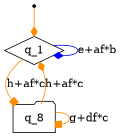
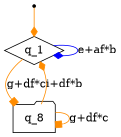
(26, 85) -> (26, 85)
(64, 85) -> (64, 85)
